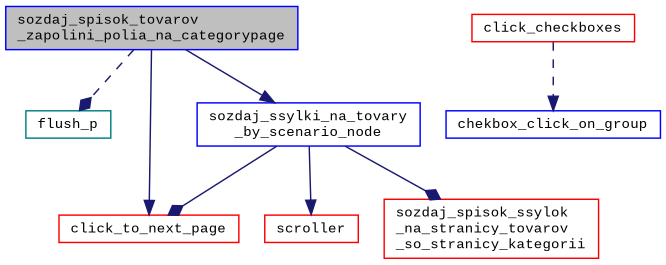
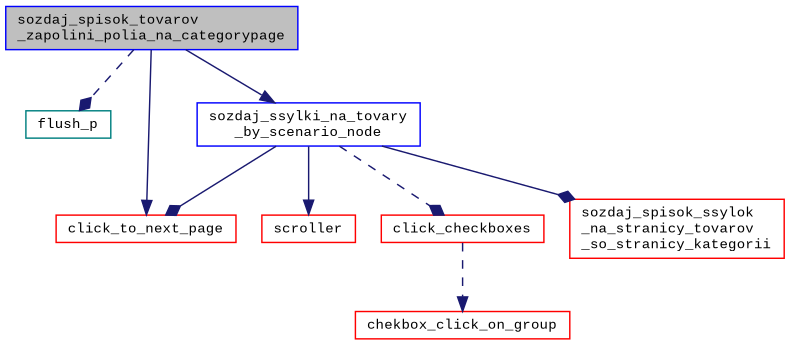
(553, 124) -> (463, 325)
none -> (384, 176)
